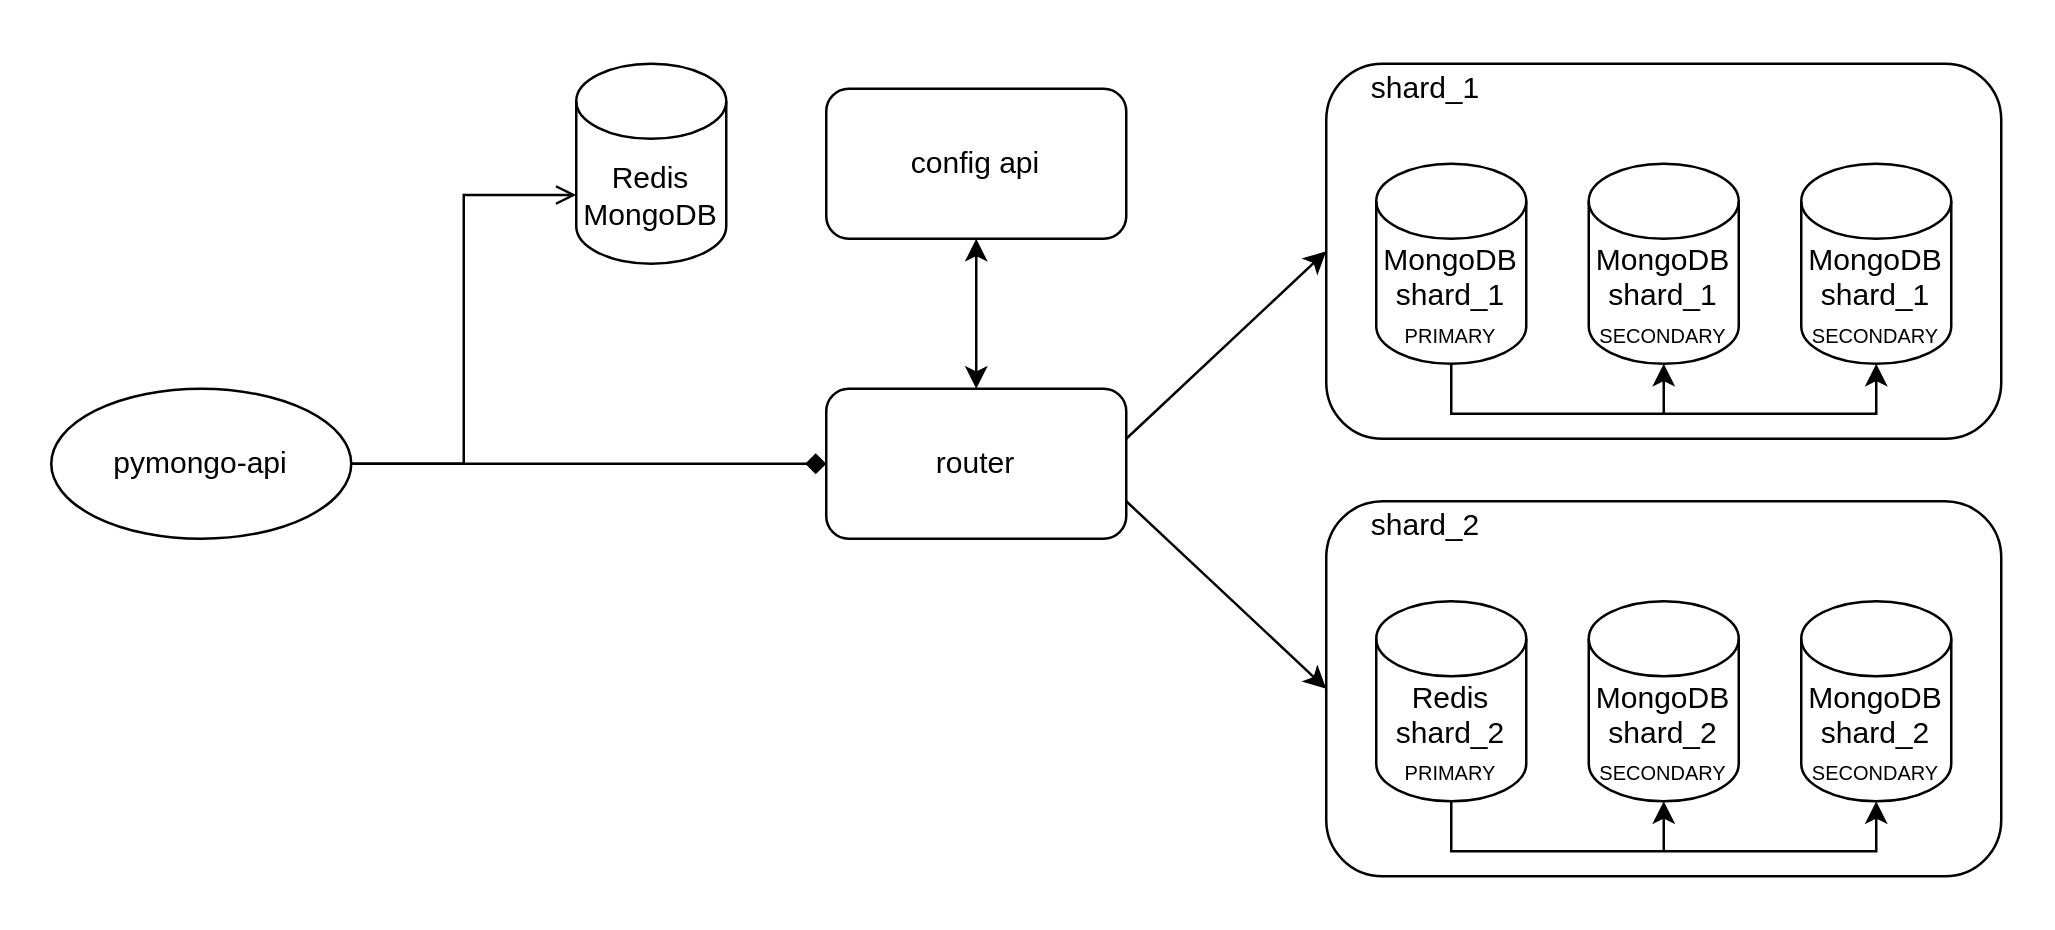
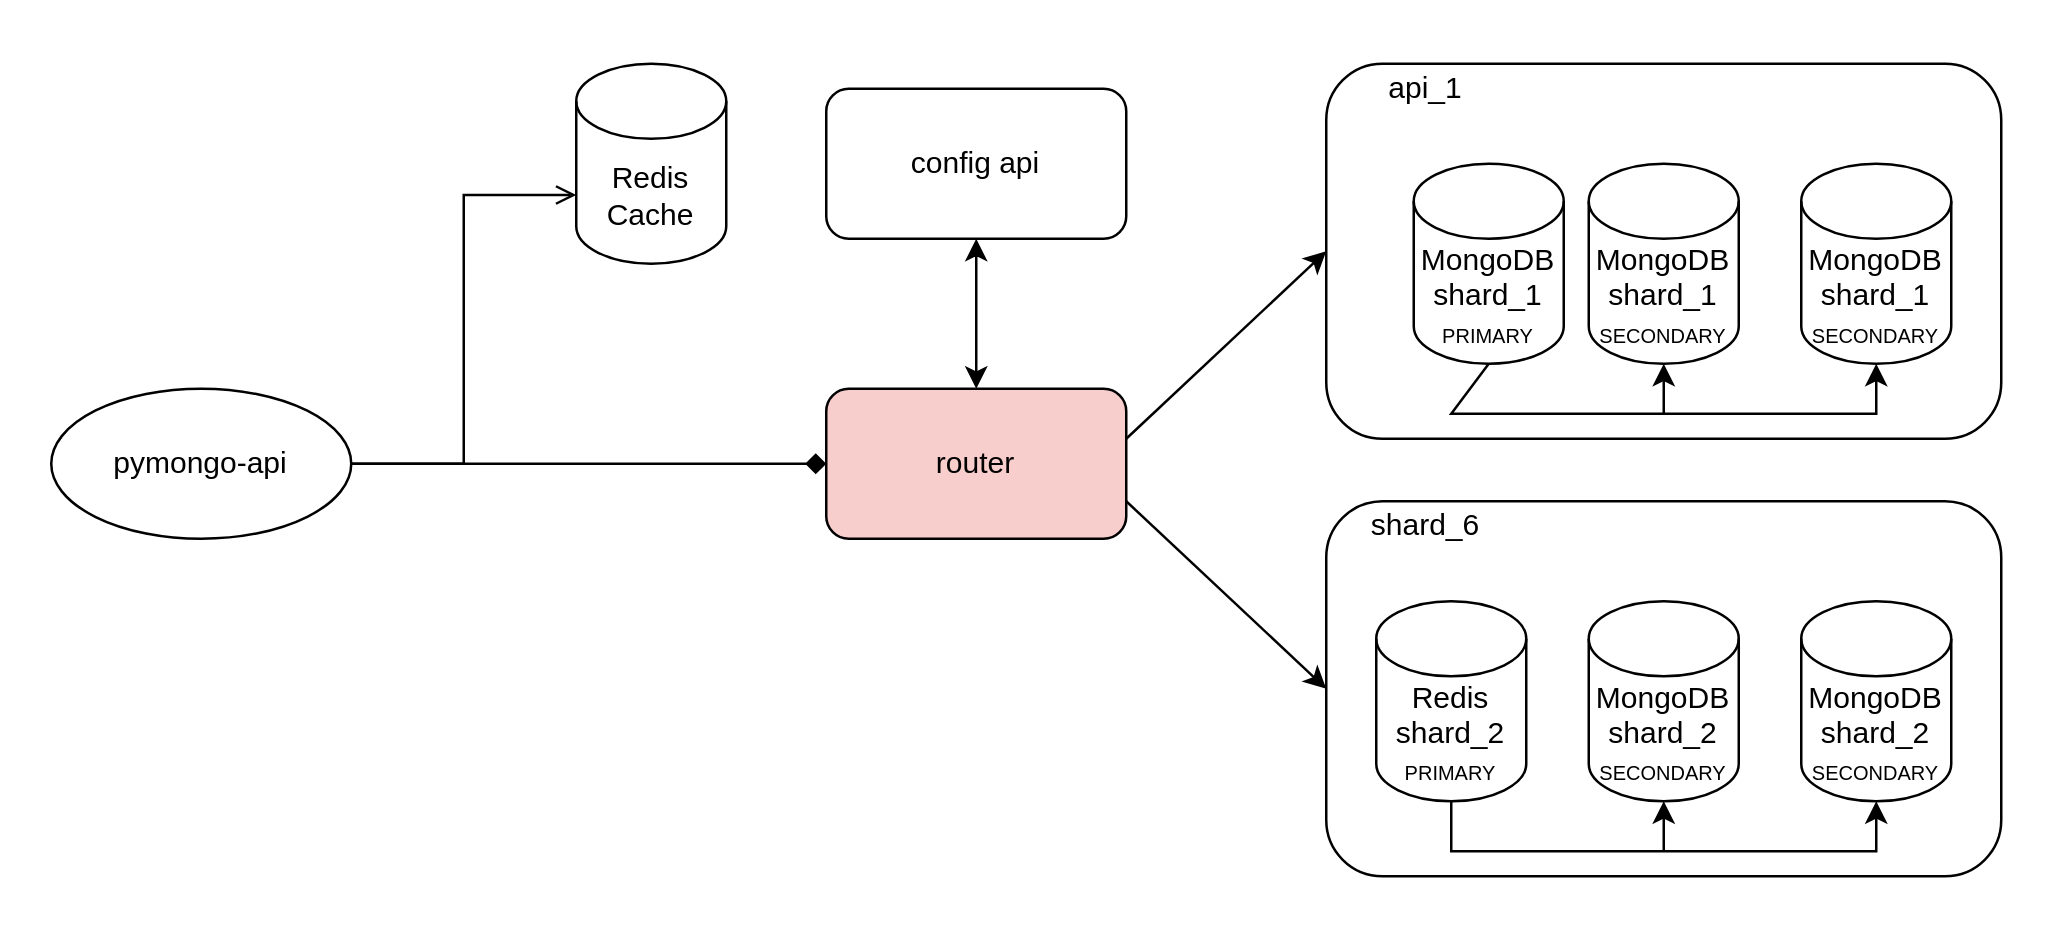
(1426, 89) -> (1426, 89)
(651, 196) -> (651, 196)
(1451, 264) -> (1489, 264)
(976, 464) -> (976, 464)
(1426, 526) -> (1426, 526)
